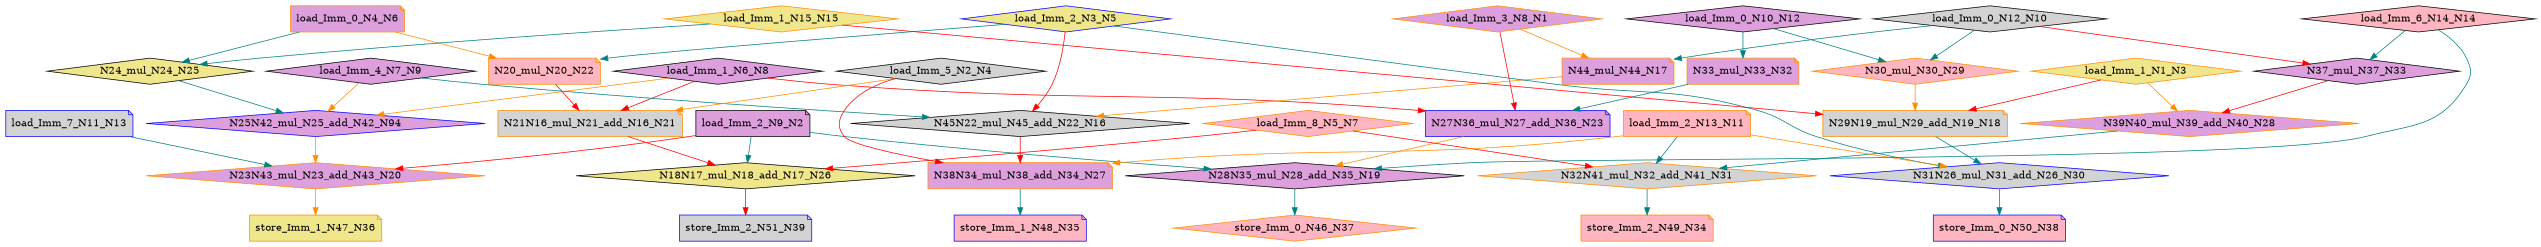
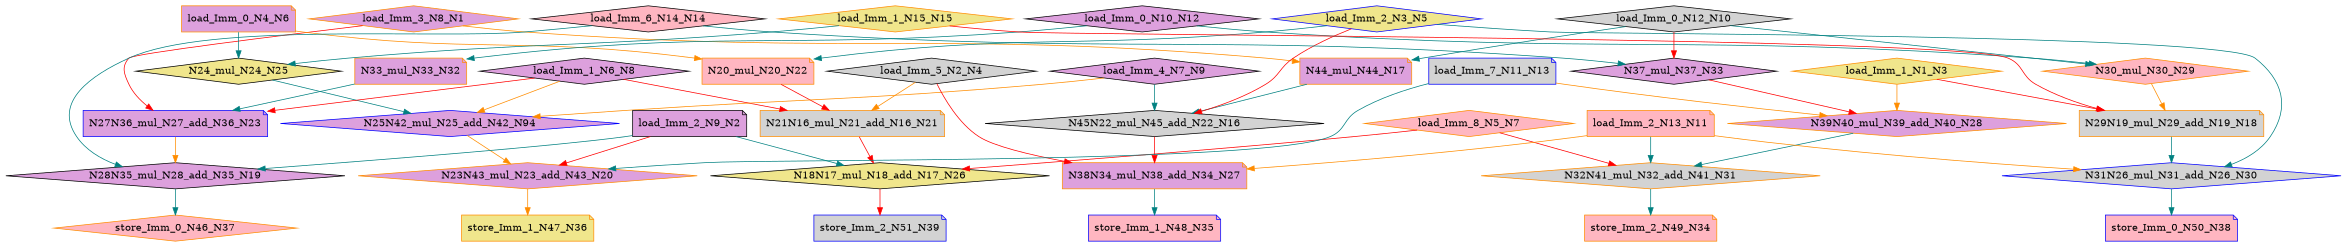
(1333, 96) -> (1253, 98)
none -> (1688, 100)
